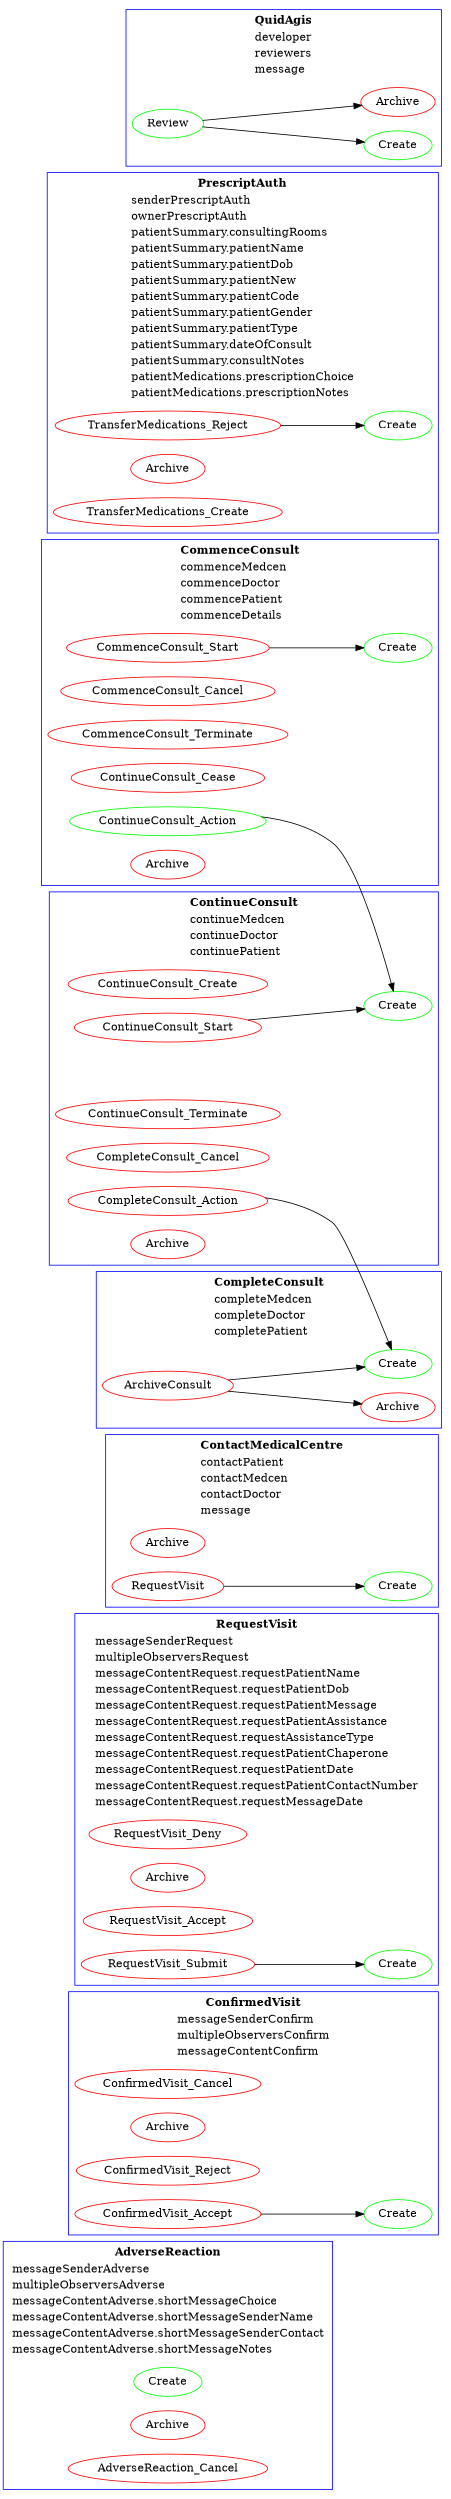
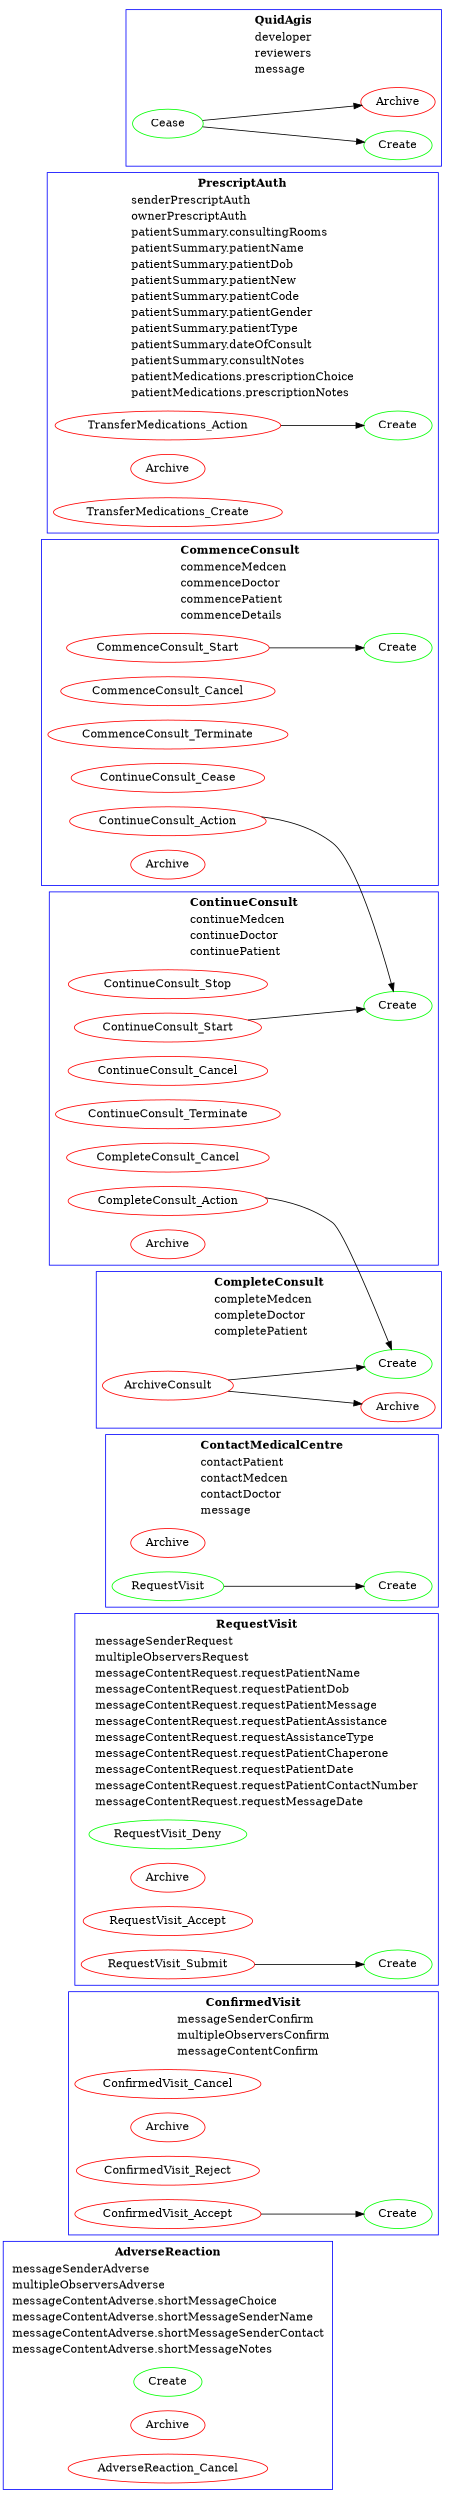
(168, 124) -> (168, 124)
(168, 425) -> (168, 425)
(168, 821) -> (168, 821)
(168, 984) -> (168, 984)
none -> (168, 1071)
(168, 1586) -> (168, 1586)
(168, 1834) -> (168, 1834)
